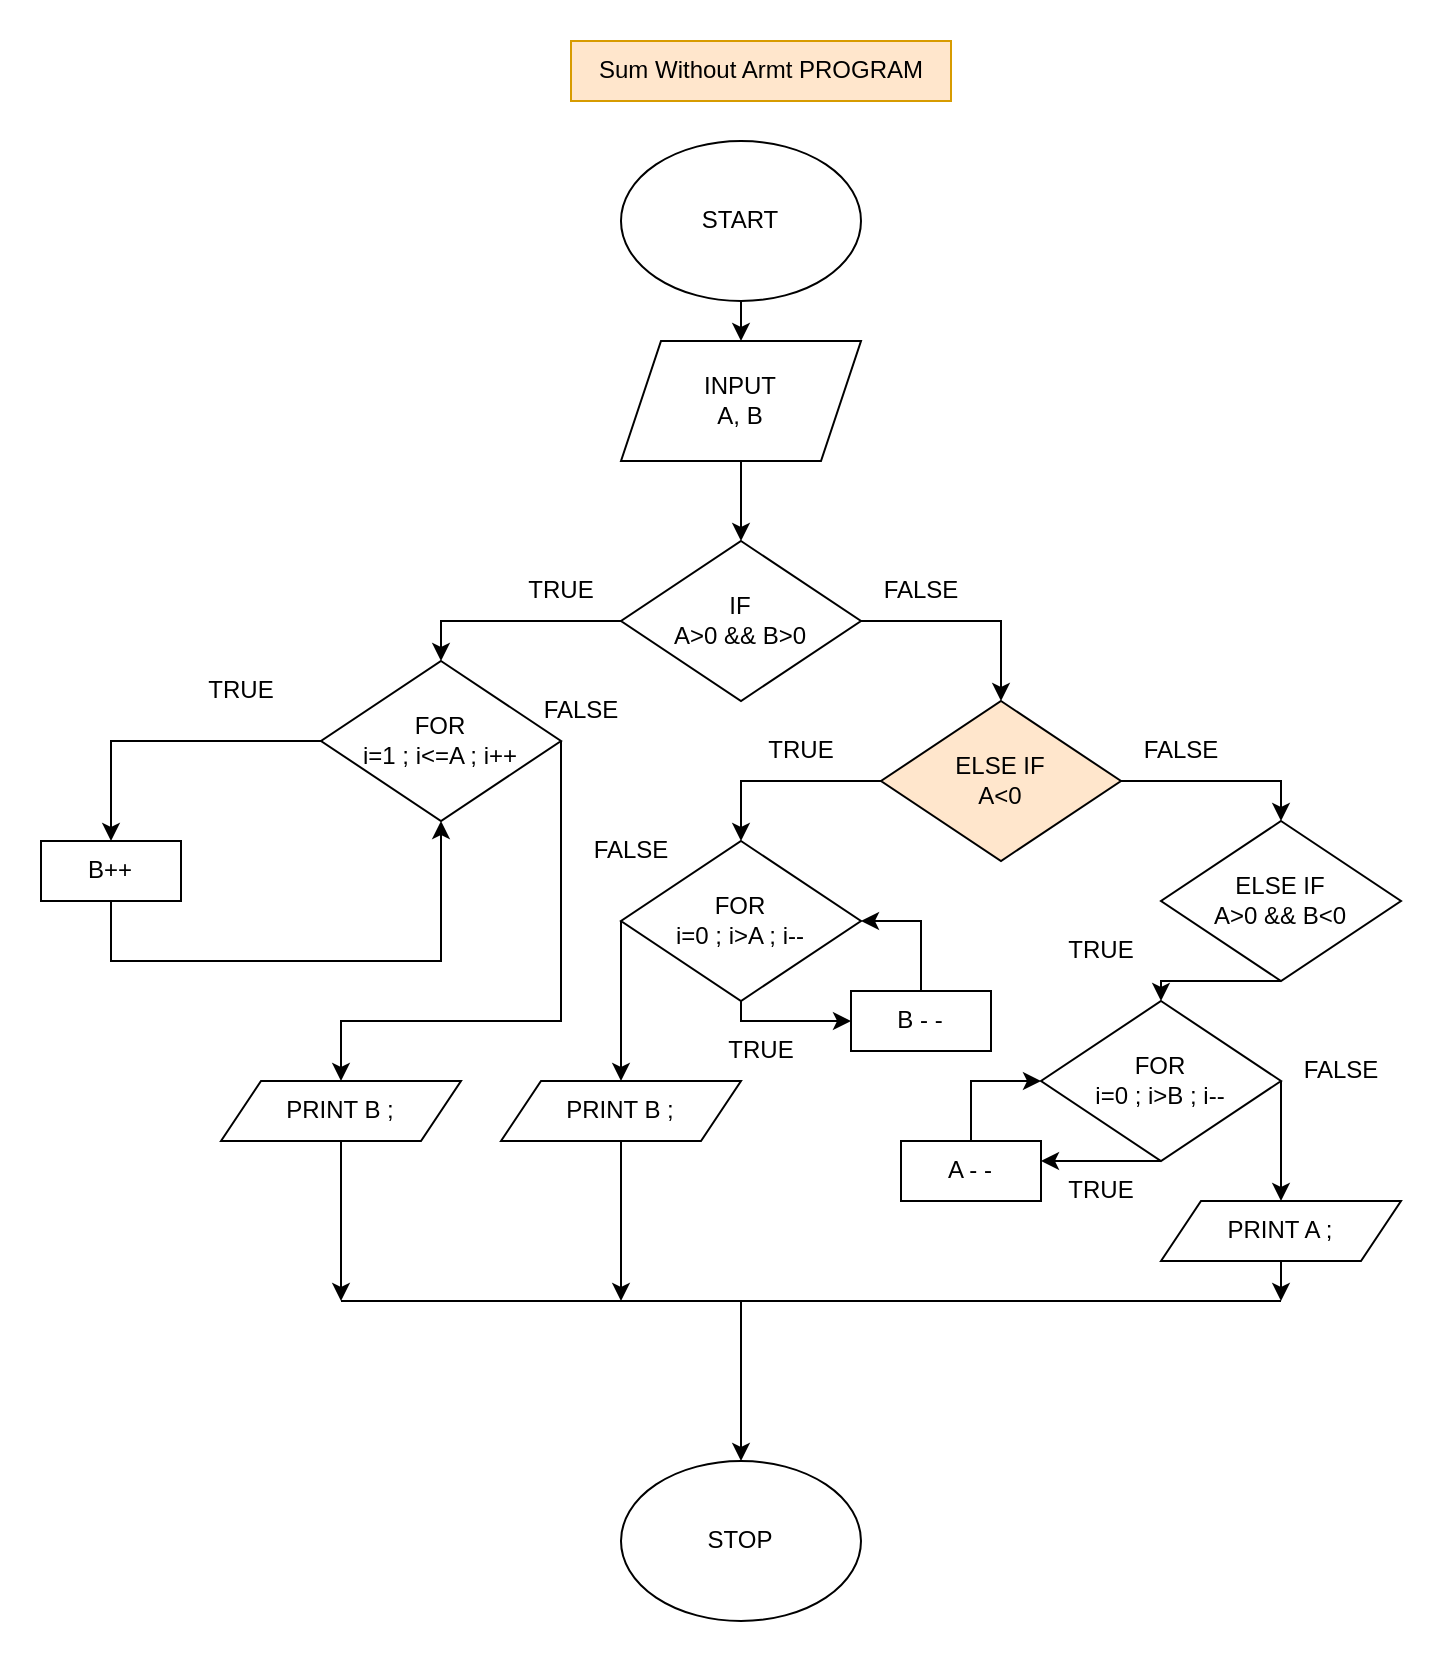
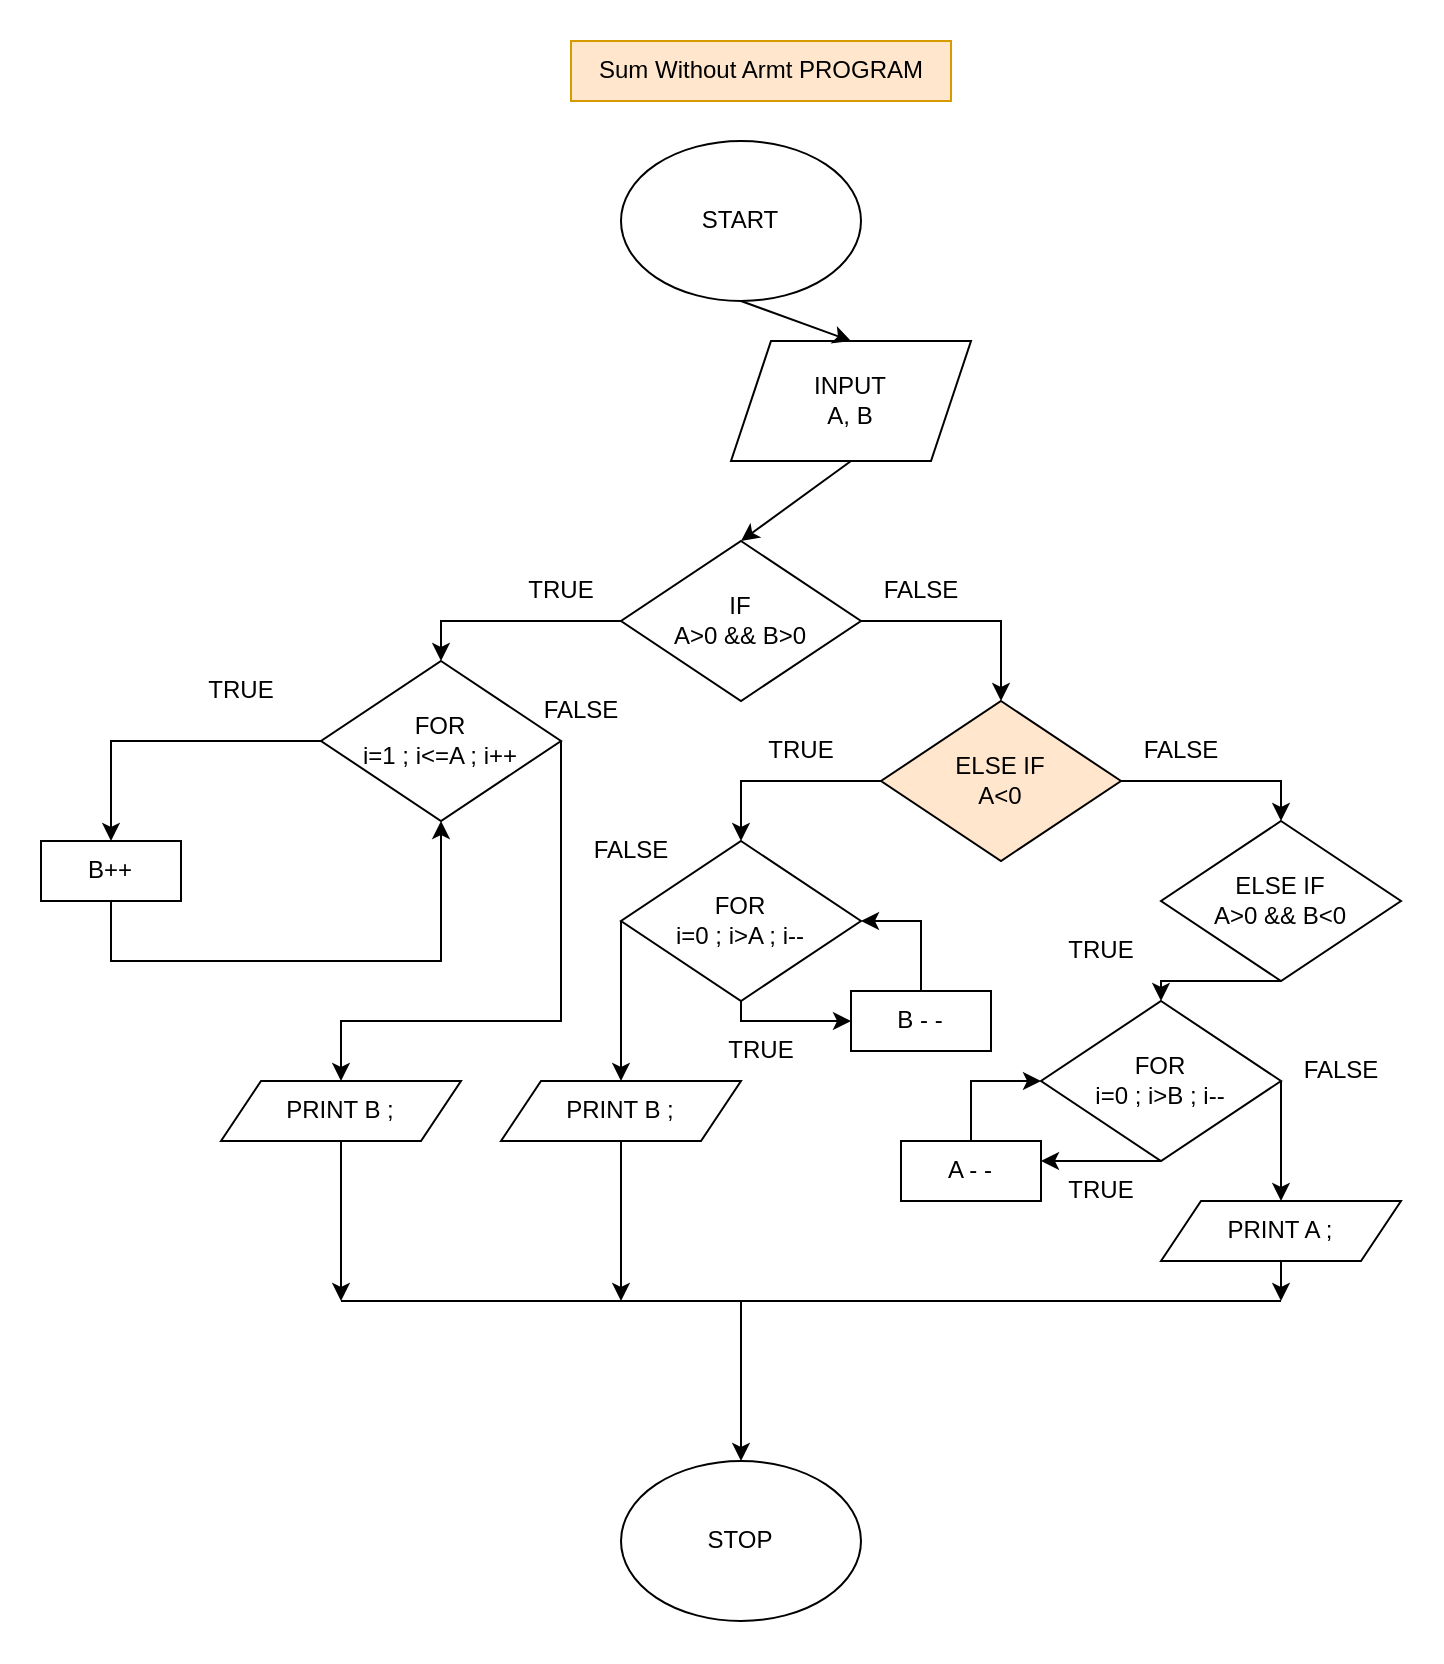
(741, 401) -> (851, 401)
